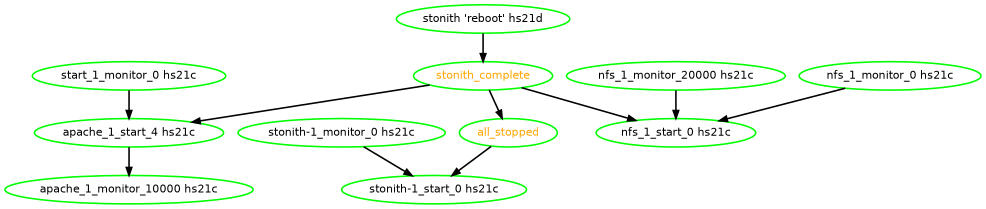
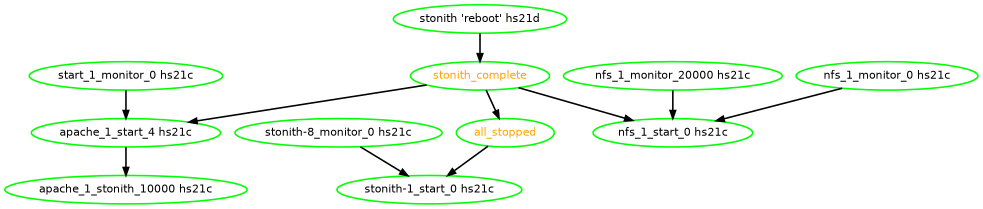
(342, 133) -> (339, 133)
(129, 190) -> (126, 190)
